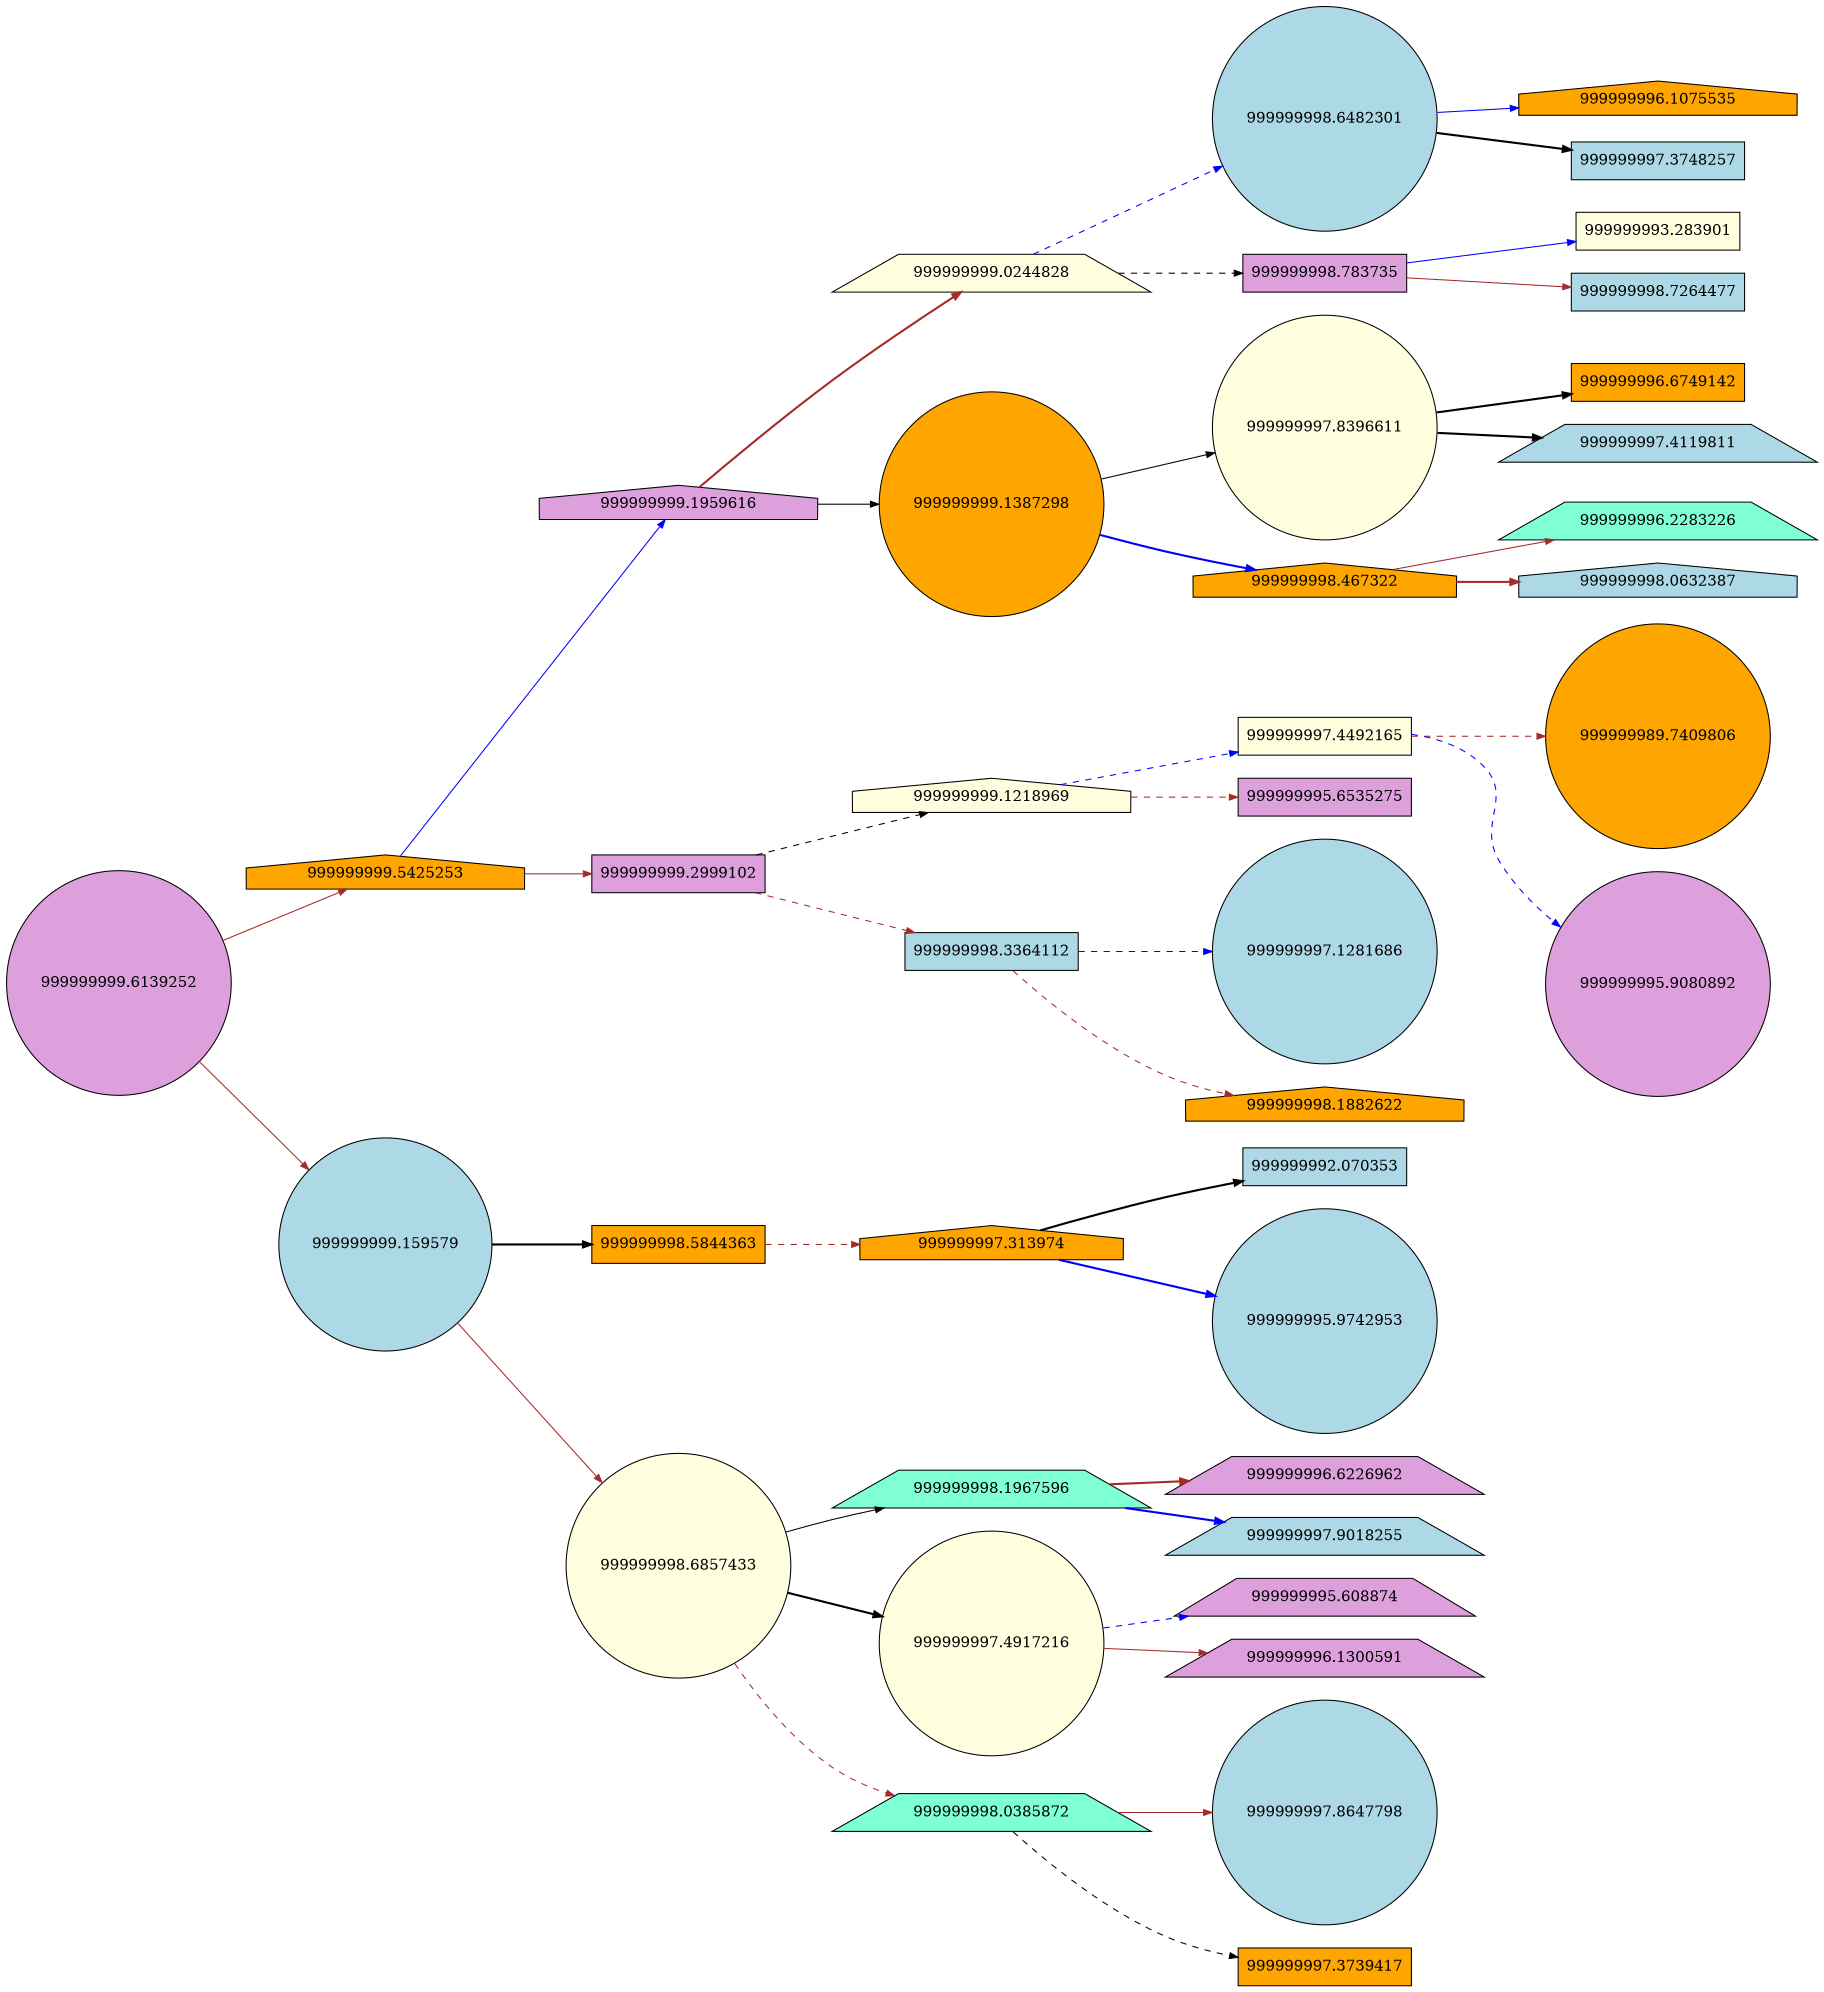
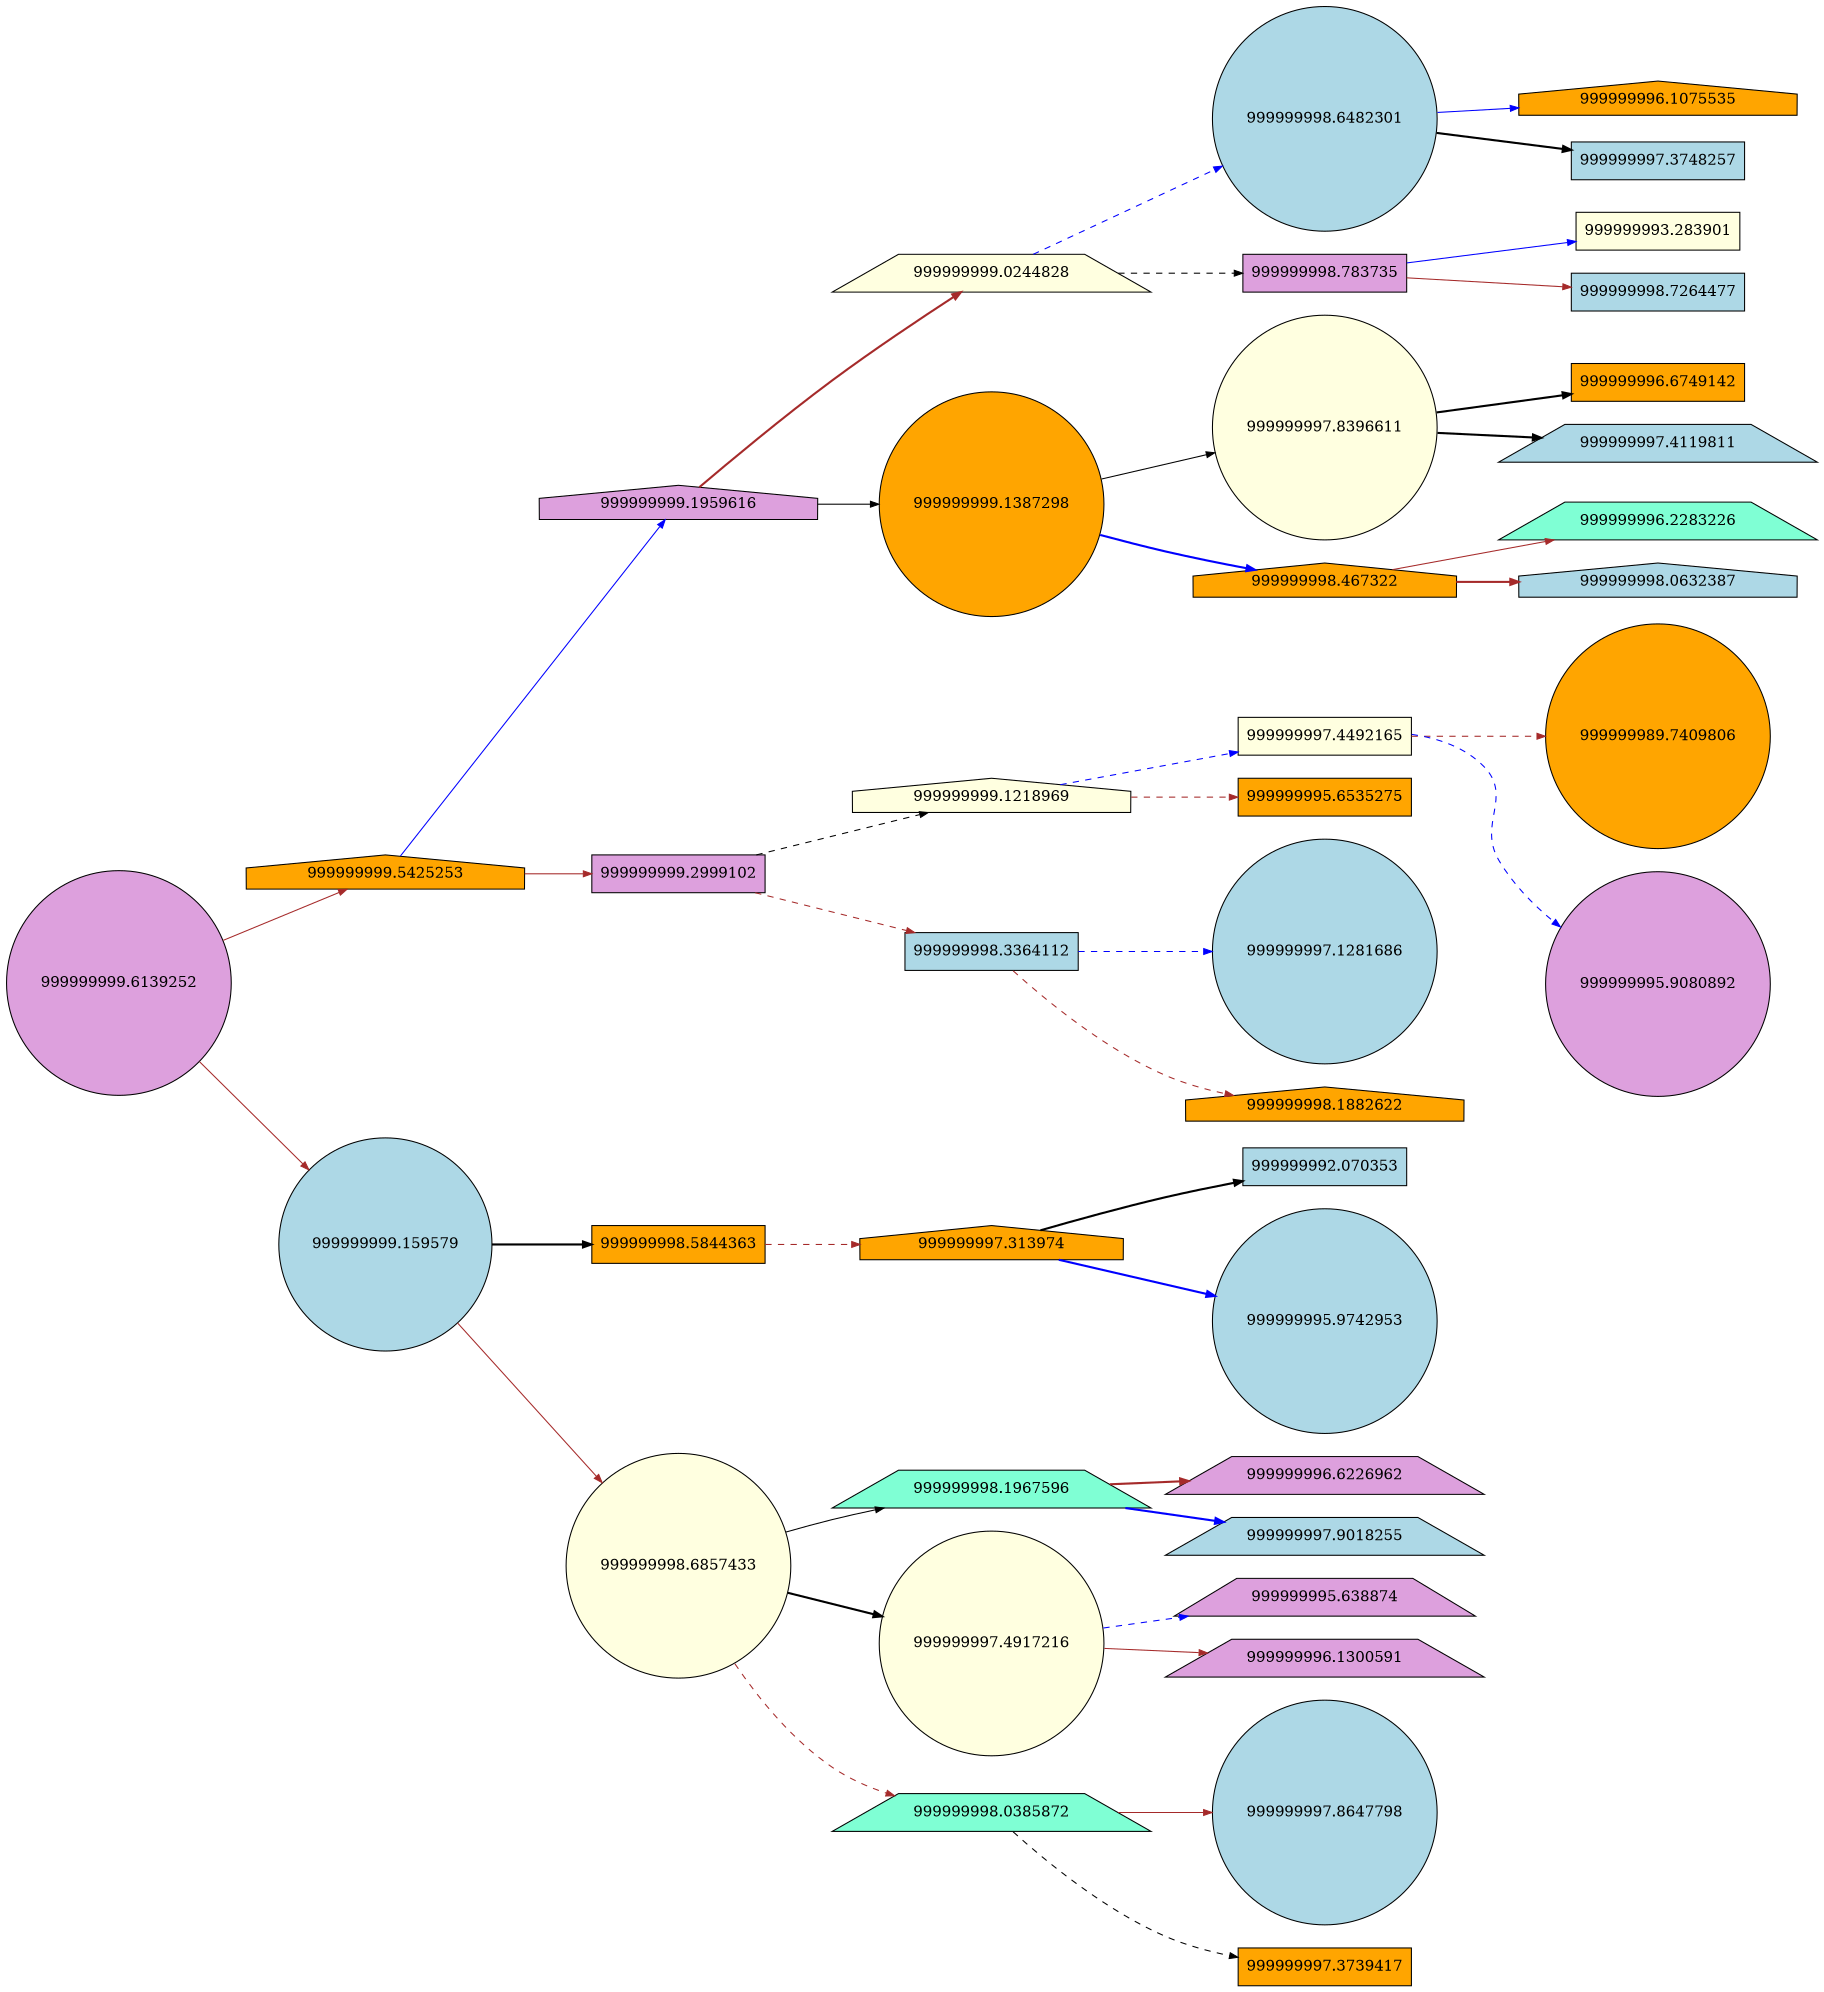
(1325, 797) -> (1325, 797)
(1325, 1597) -> (1325, 1597)
